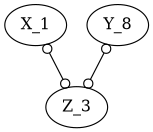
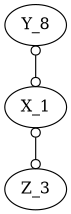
(97, 66) -> (36, 66)
